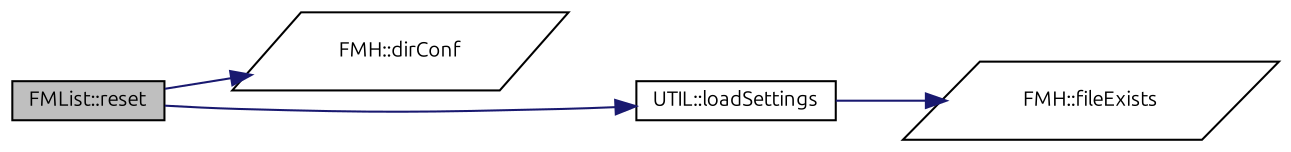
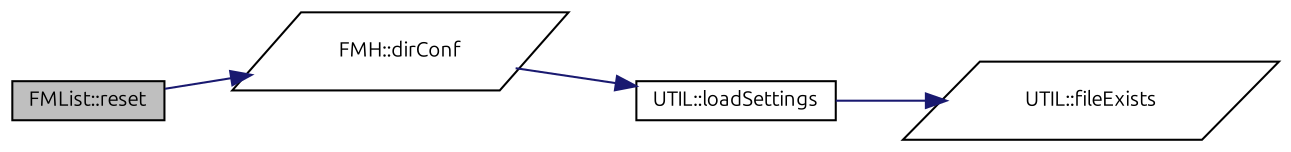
(1091, 101) -> (1091, 101)
(390, 112) -> (566, 76)
